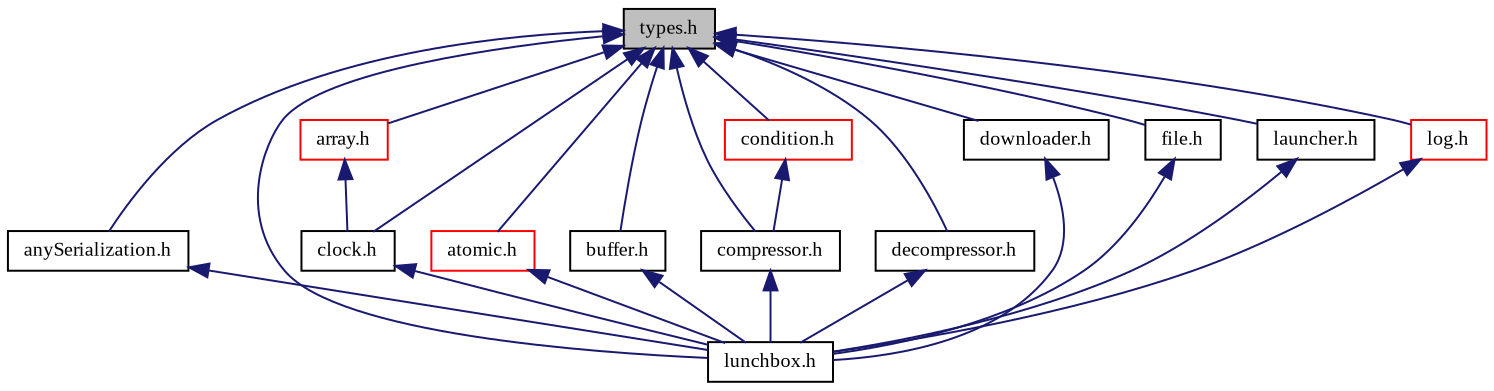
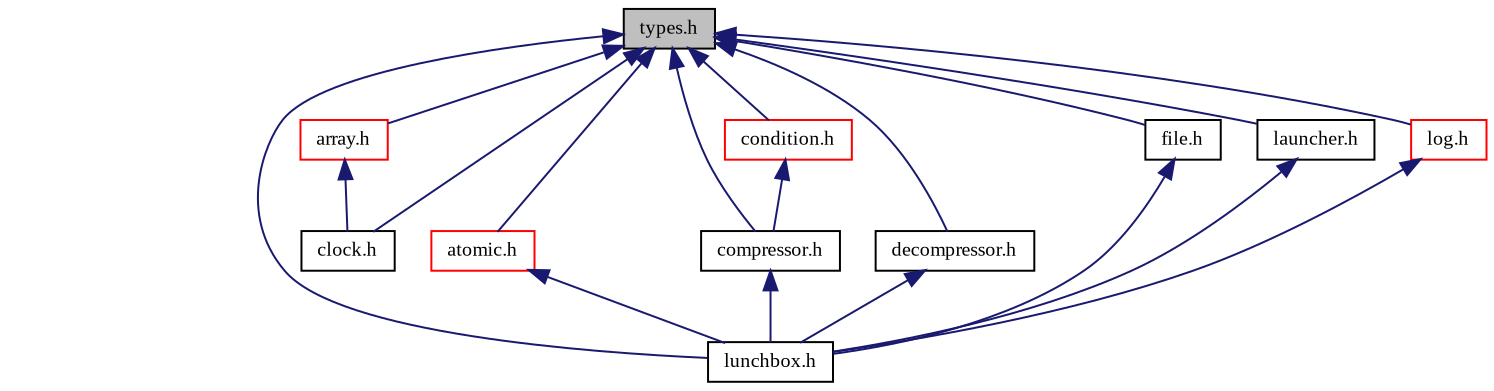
(1036, 140) -> none
(98, 251) -> none
(618, 251) -> none
(561, 308) -> none
